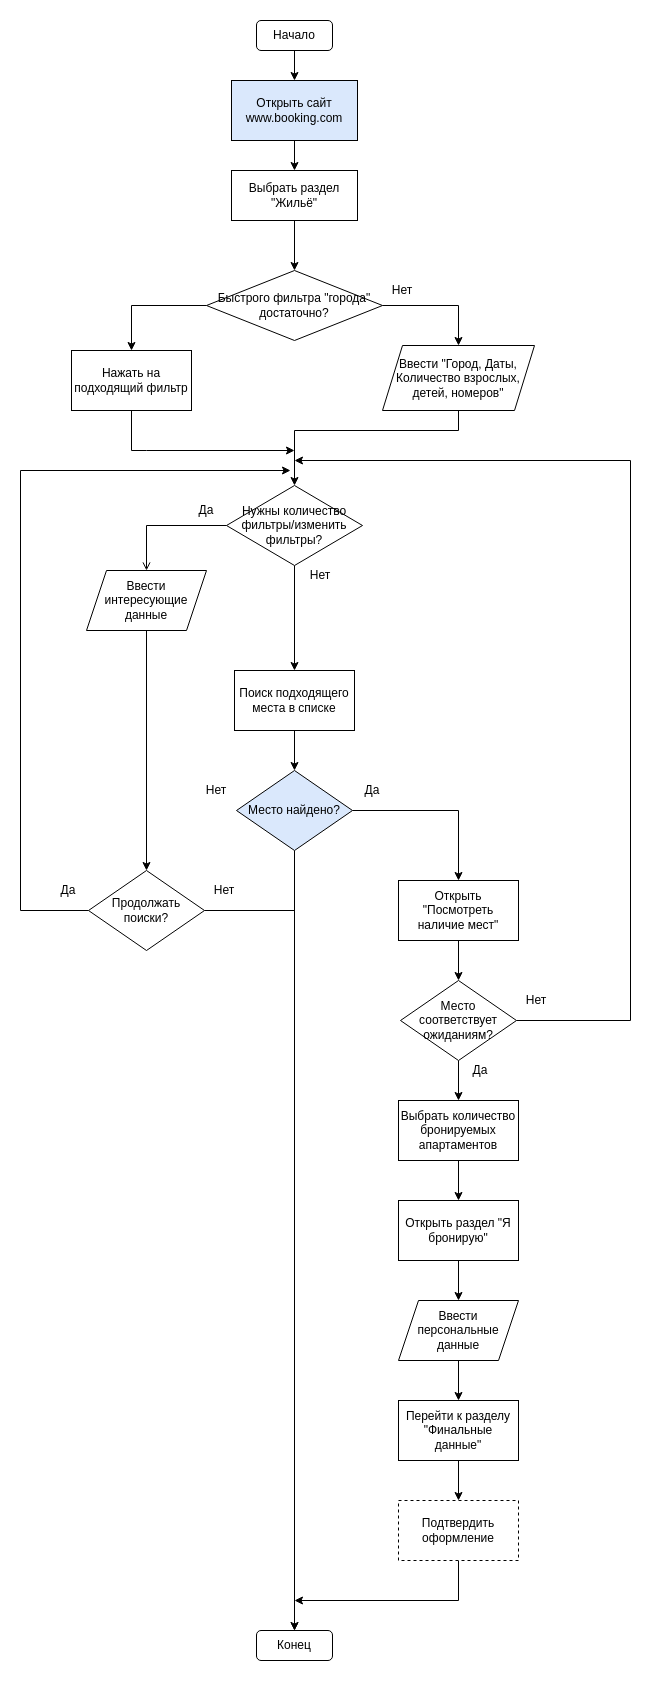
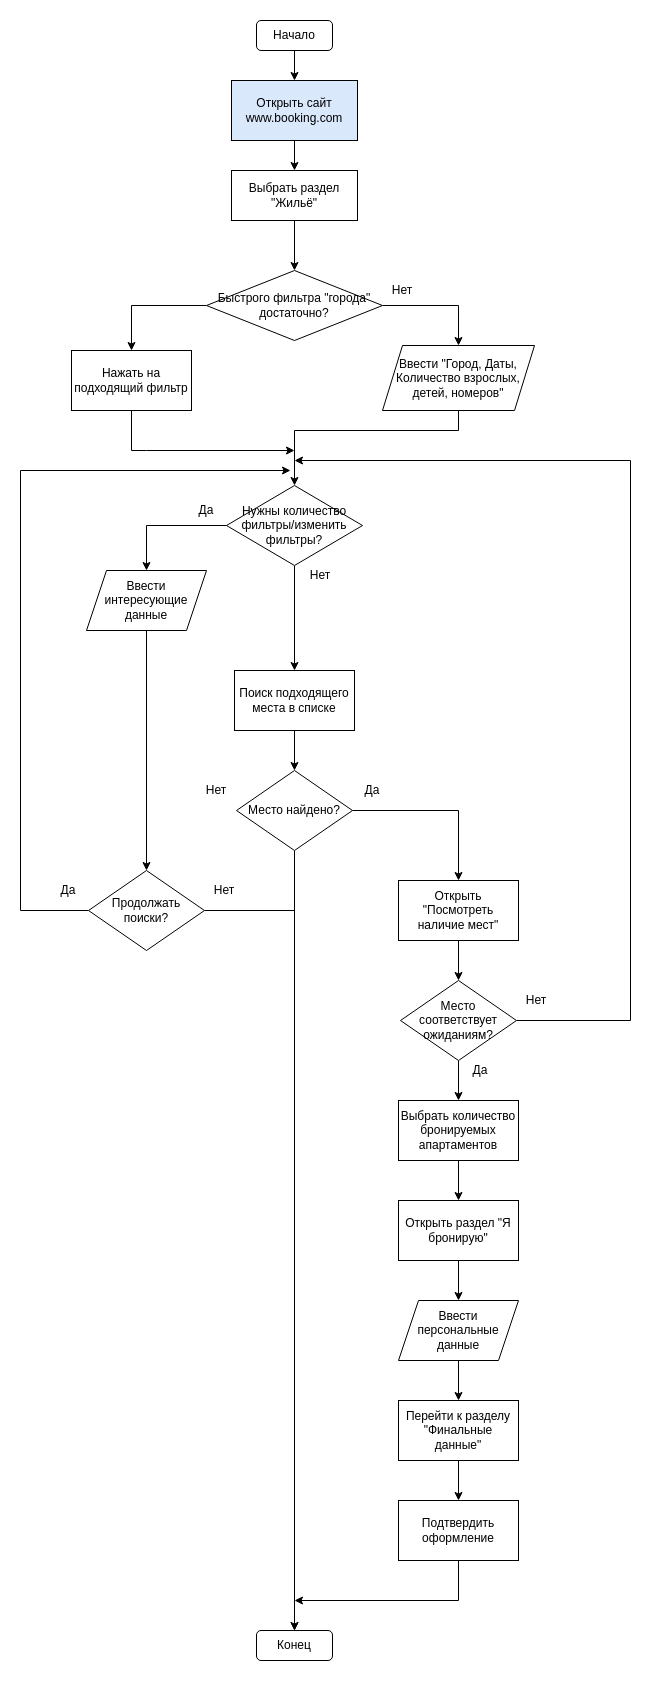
(147, 564) -> (147, 562)
(295, 811) -> (295, 811)
(459, 1531) -> (459, 1531)
